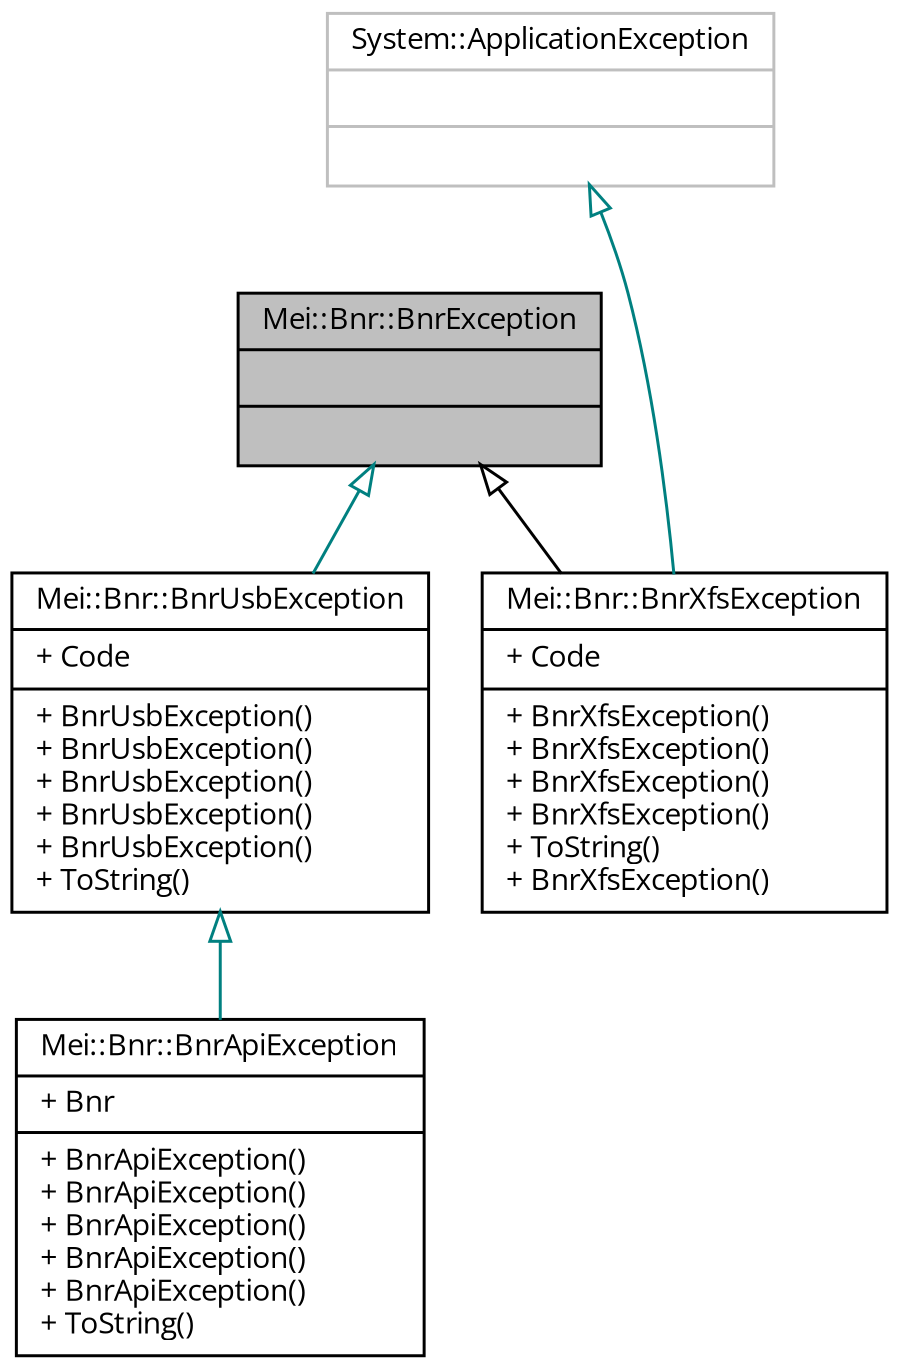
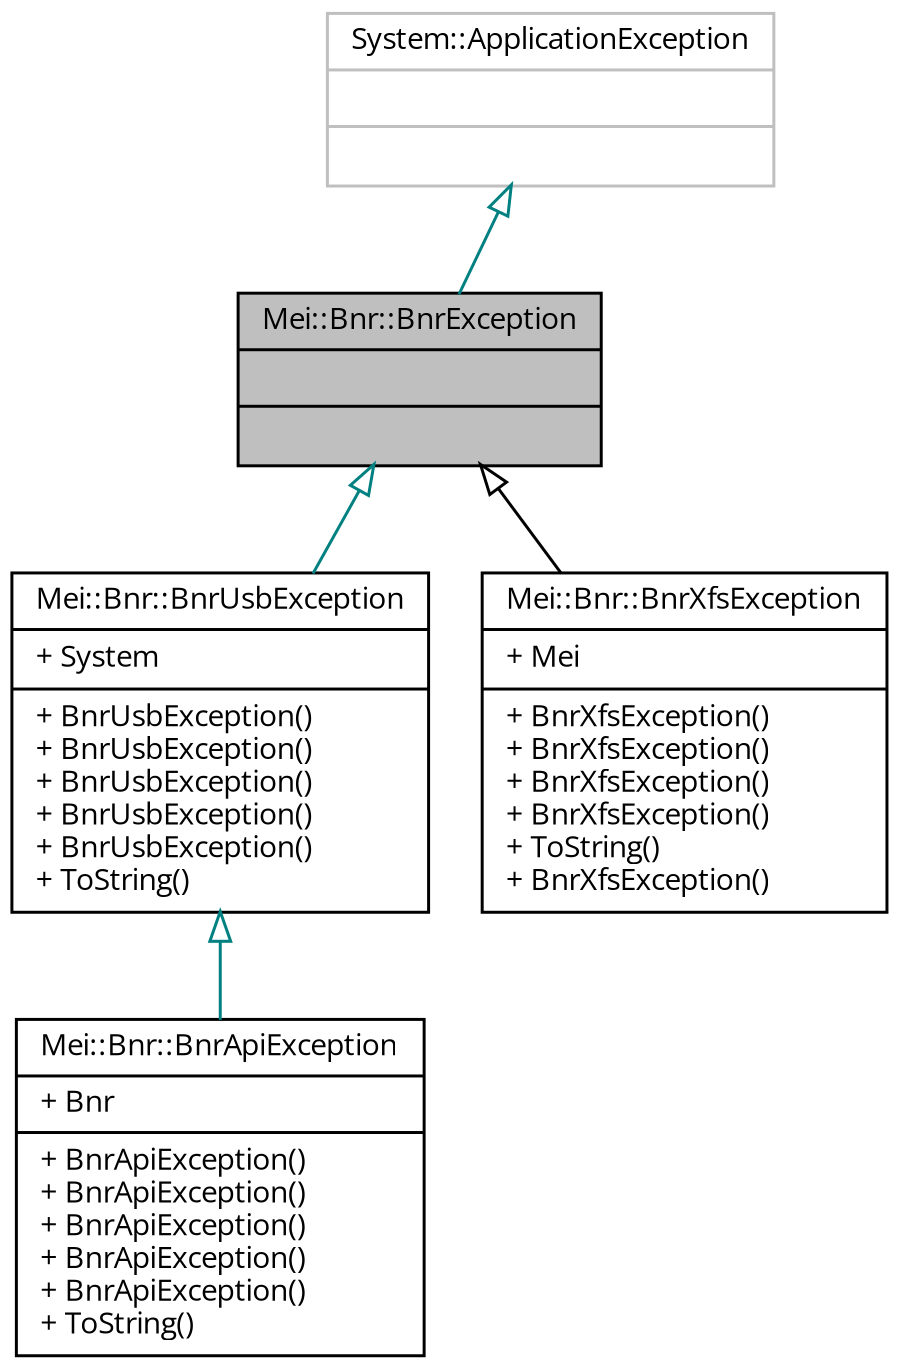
(649, 391) -> (479, 253)
(83, 658) -> (98, 658)
(554, 658) -> (543, 658)
